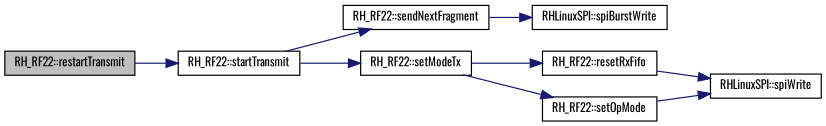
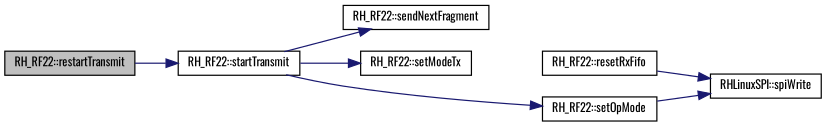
(600, 17) -> none
(501, 63) -> none
(502, 85) -> (408, 95)
